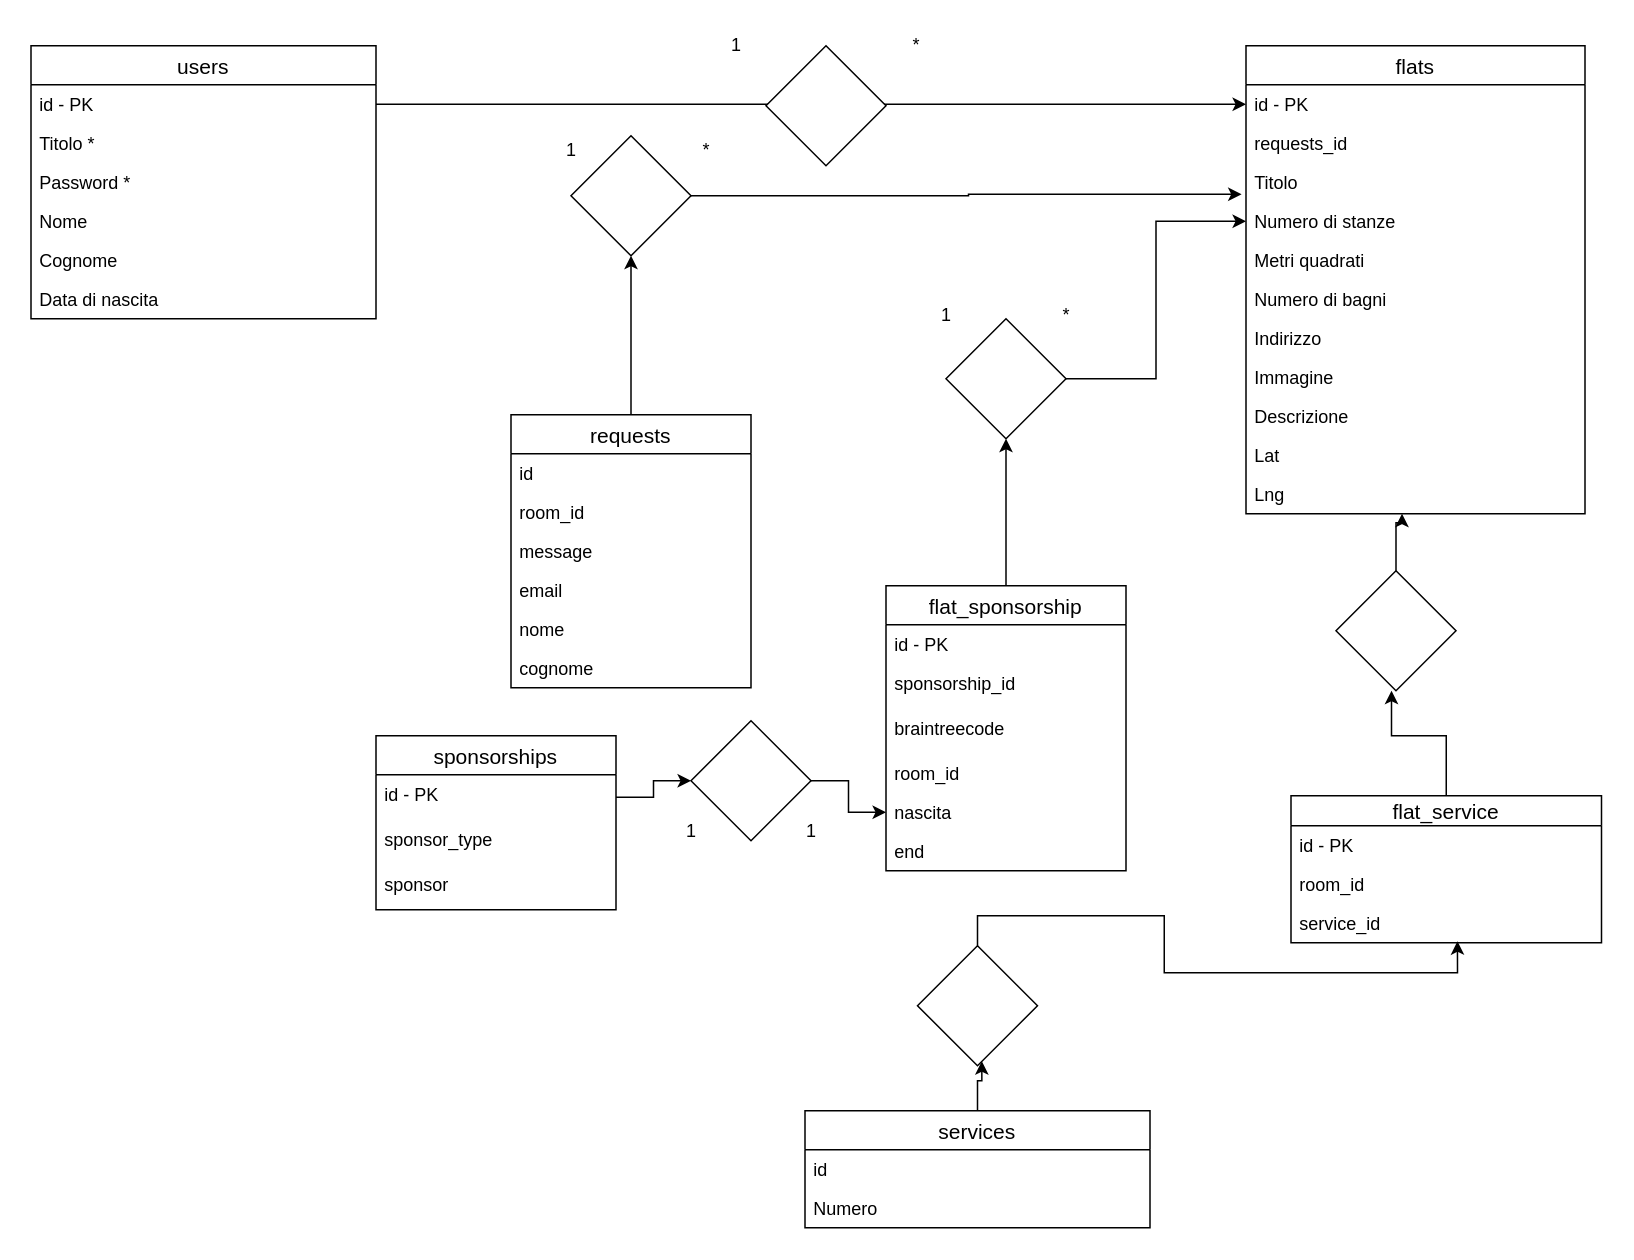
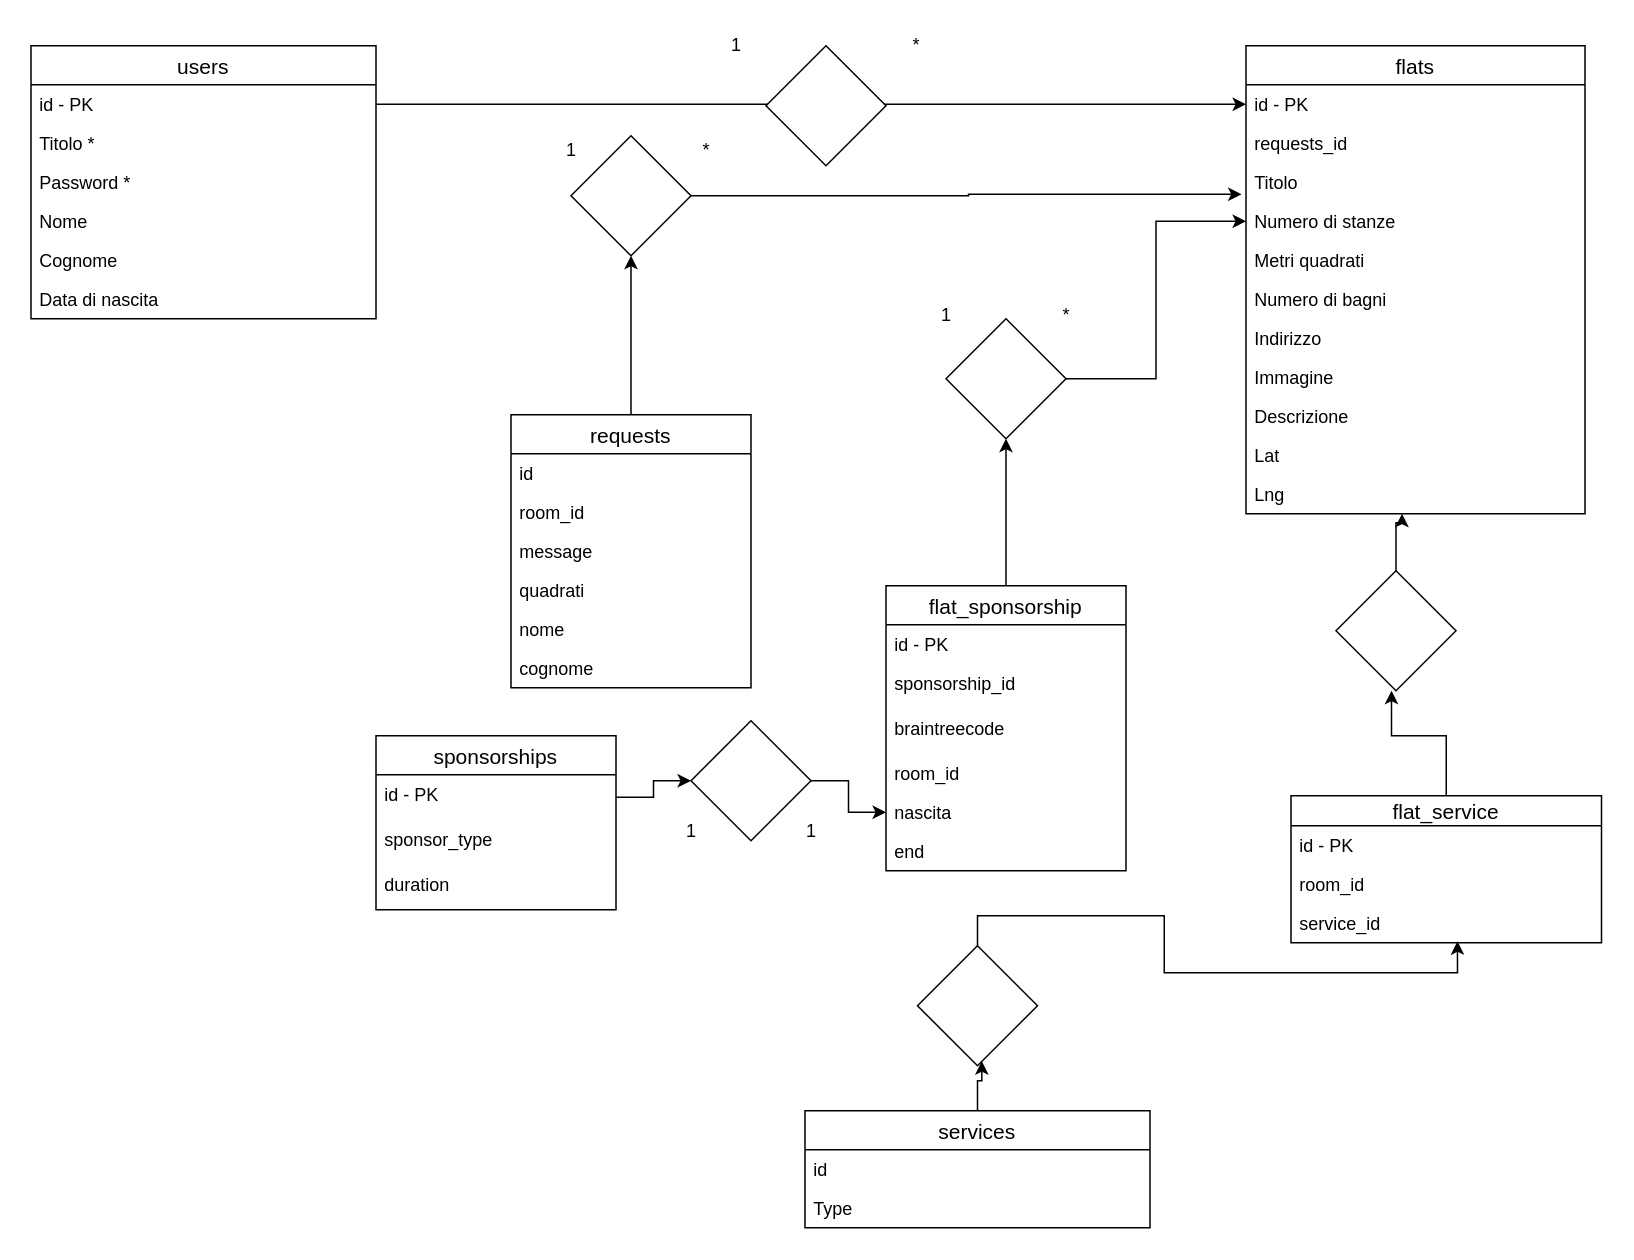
(540, 591) -> (557, 591)
(419, 885) -> (422, 885)
(843, 1209) -> (833, 1209)
